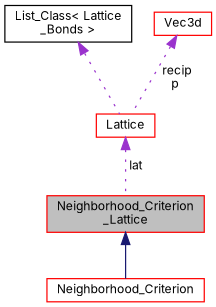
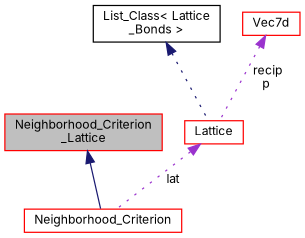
(183, 24) -> (271, 24)
(102, 84) -> (190, 87)
(126, 173) -> (154, 180)
